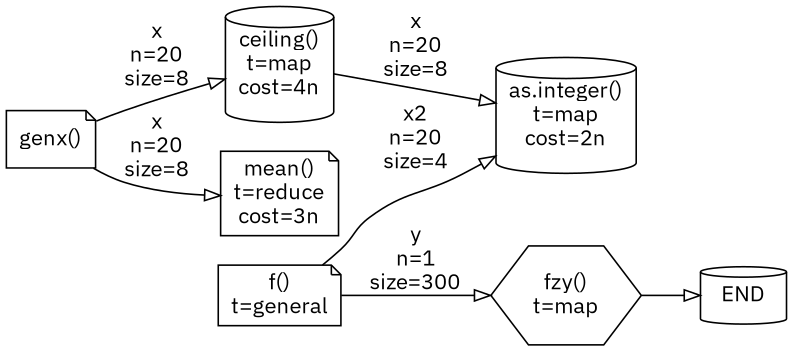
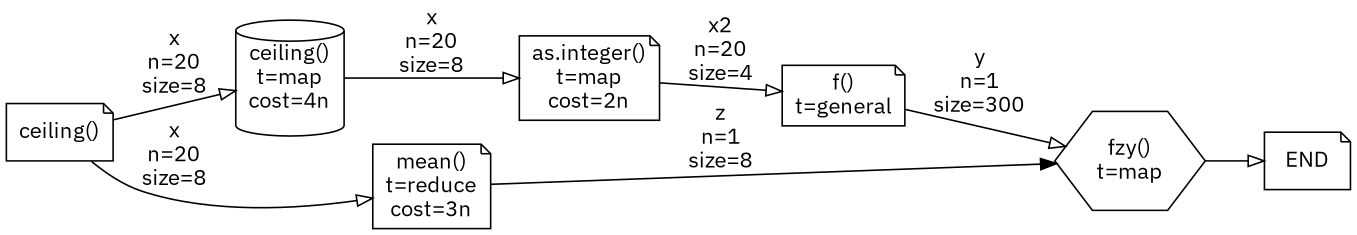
(566, 115) -> (589, 78)
(51, 139) -> (60, 132)
none -> (766, 174)
(394, 202) -> (713, 87)
(743, 295) -> (1307, 161)
